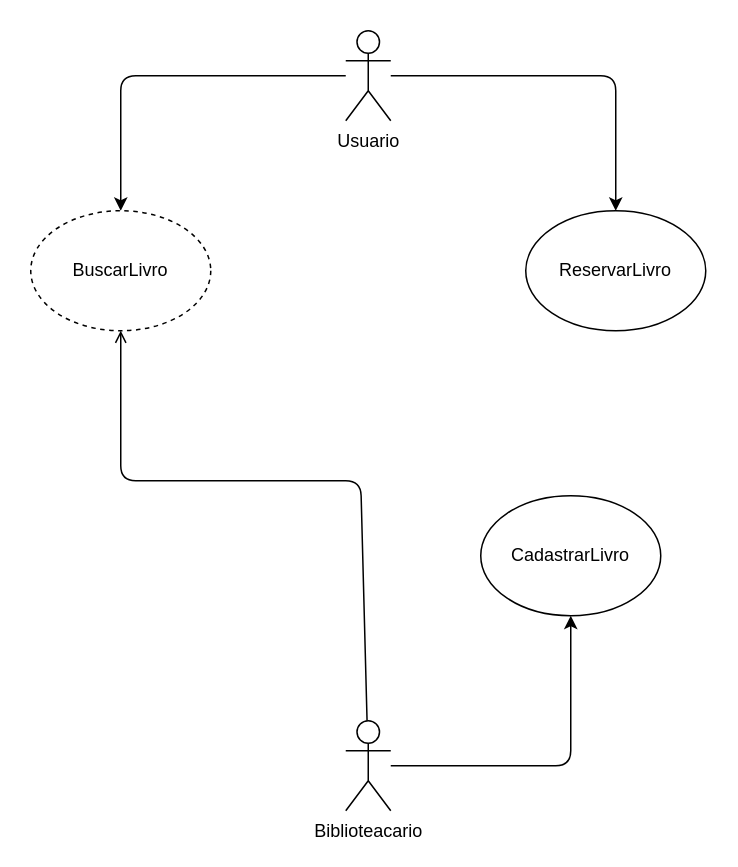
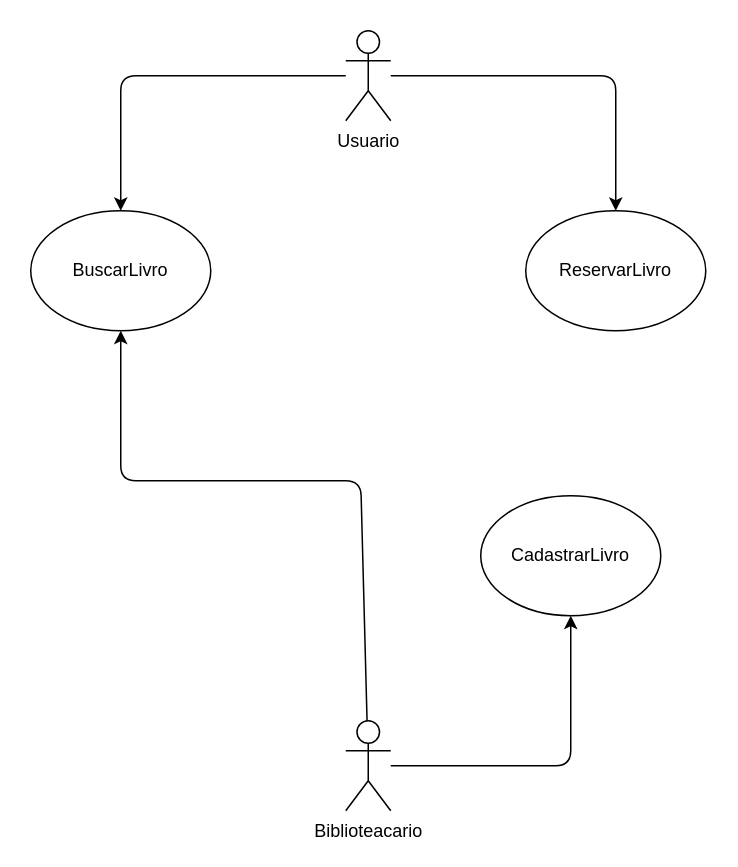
(121, 271) -> (121, 271)
(121, 339) -> (121, 342)
